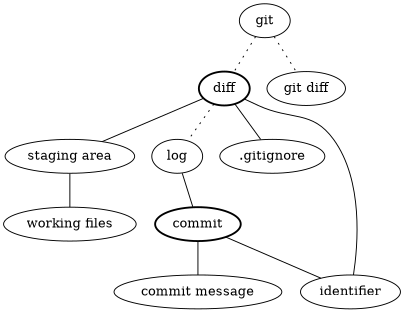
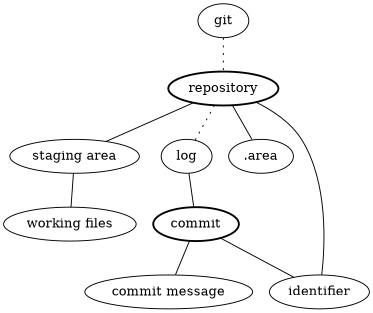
(224, 89) -> (223, 89)
(306, 89) -> none
(272, 156) -> (261, 156)
